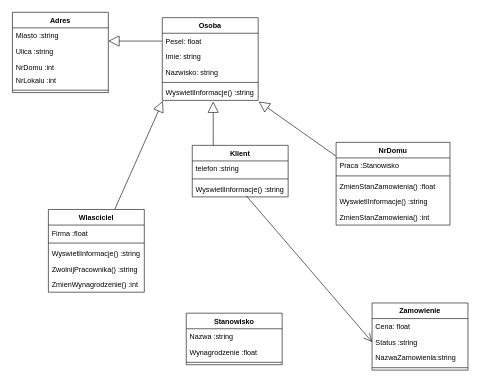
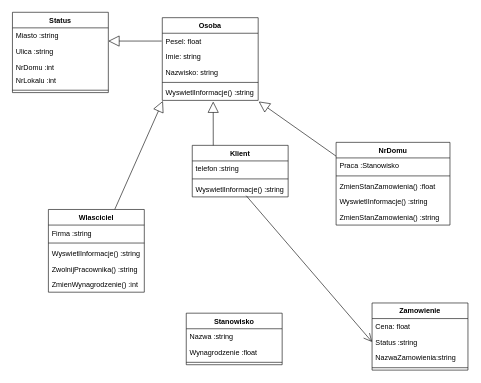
(60, 20) -> (60, 20)
(386, 218) -> (392, 218)
(72, 233) -> (74, 233)
